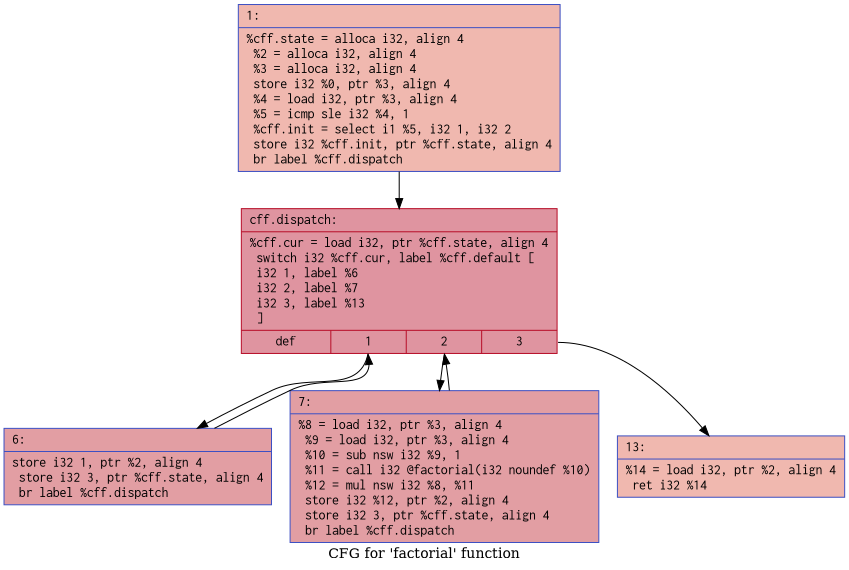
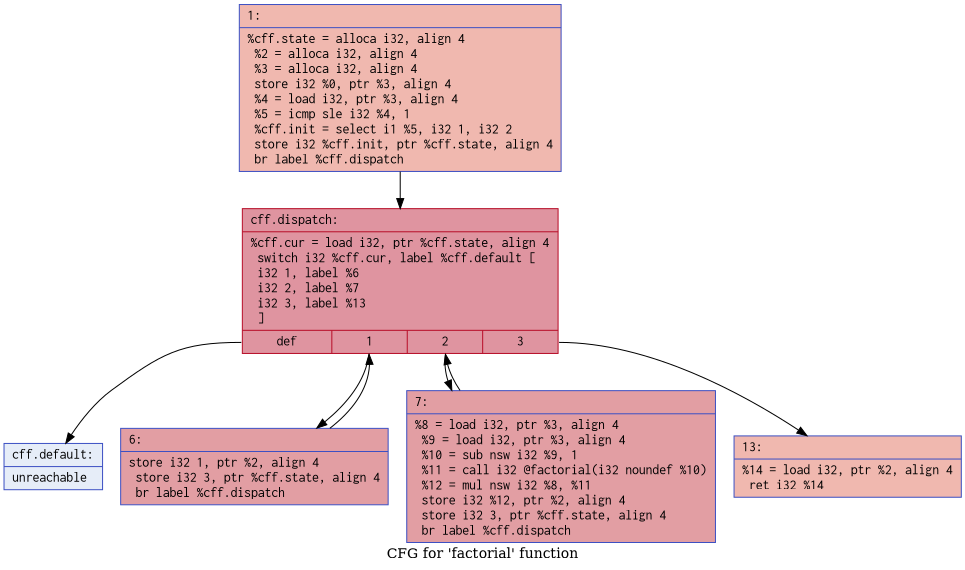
none -> (53, 467)
